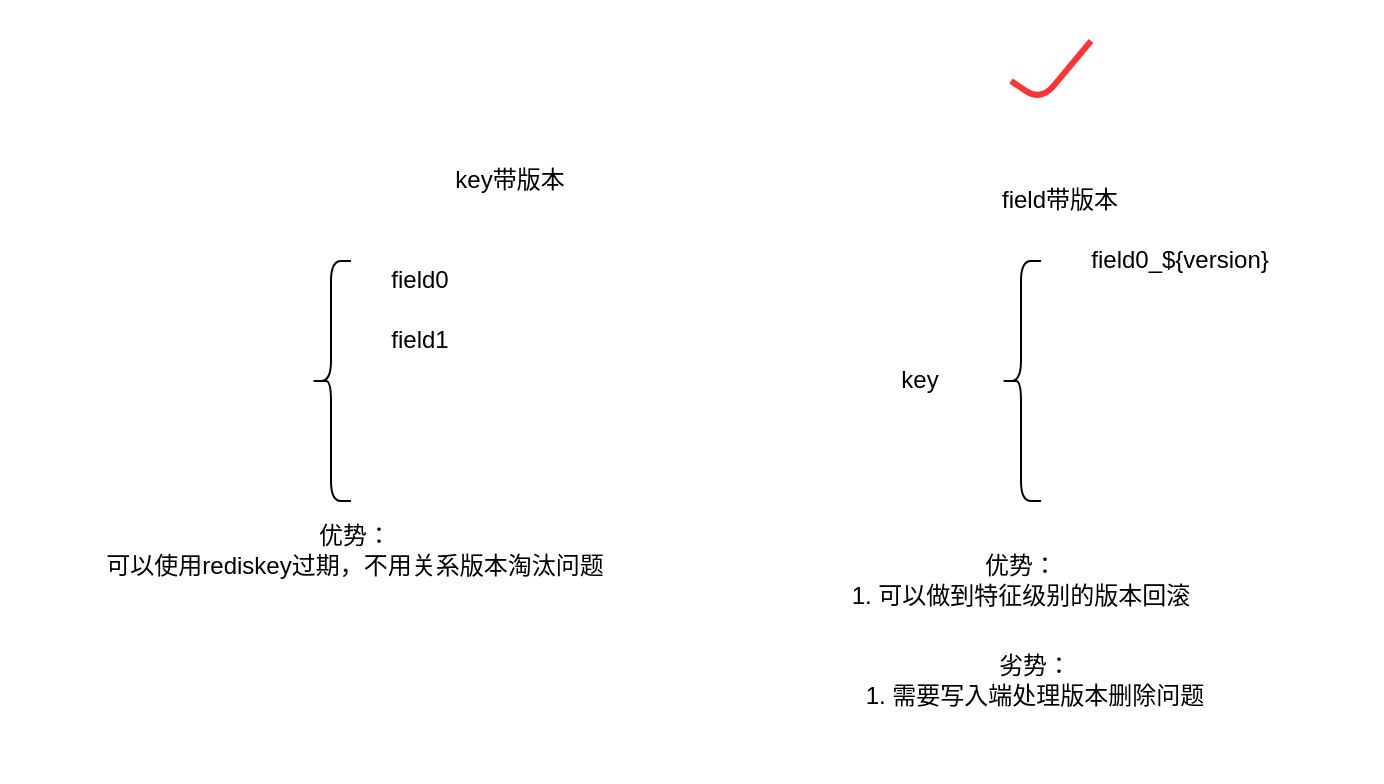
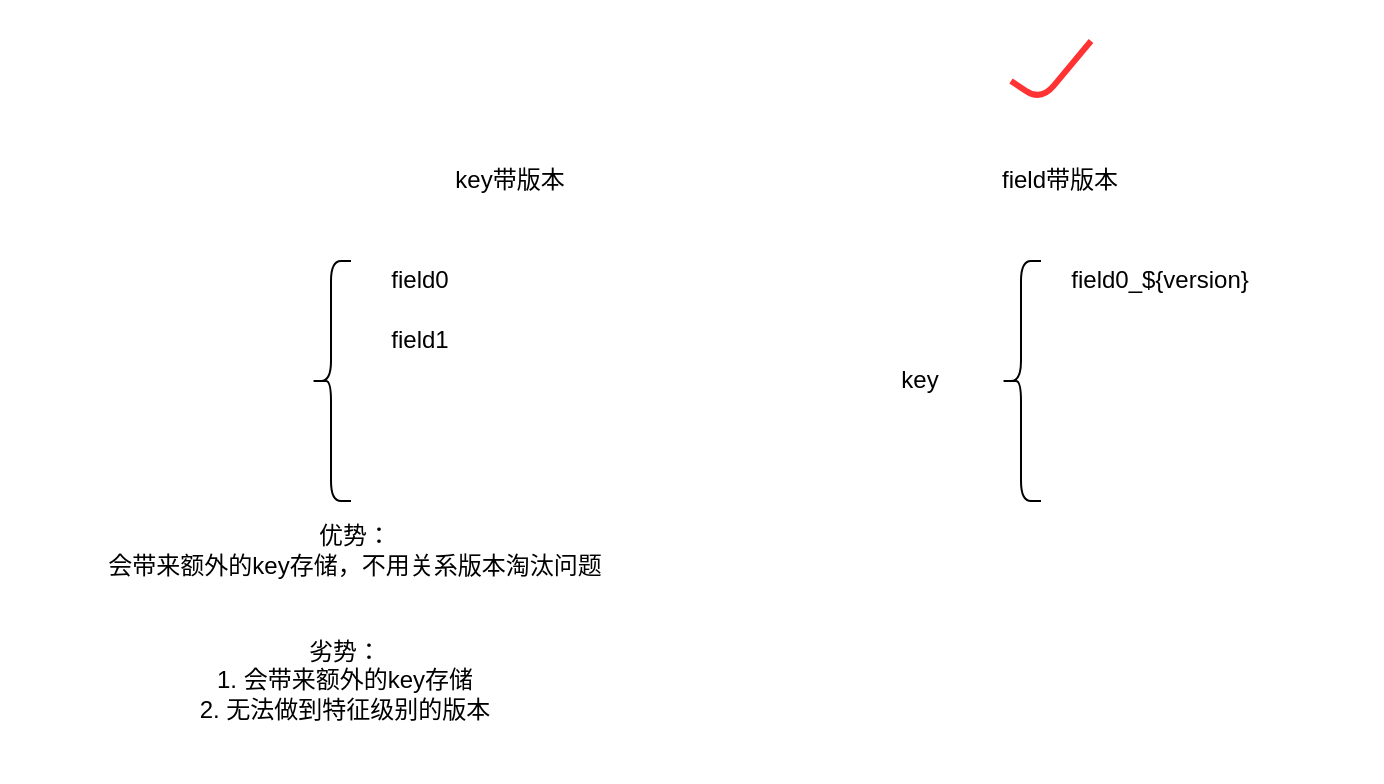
(1061, 201) -> (1061, 181)
(1181, 261) -> (1161, 281)
(356, 551) -> (356, 551)
(1021, 581) -> none
none -> (346, 681)
(1036, 681) -> none
